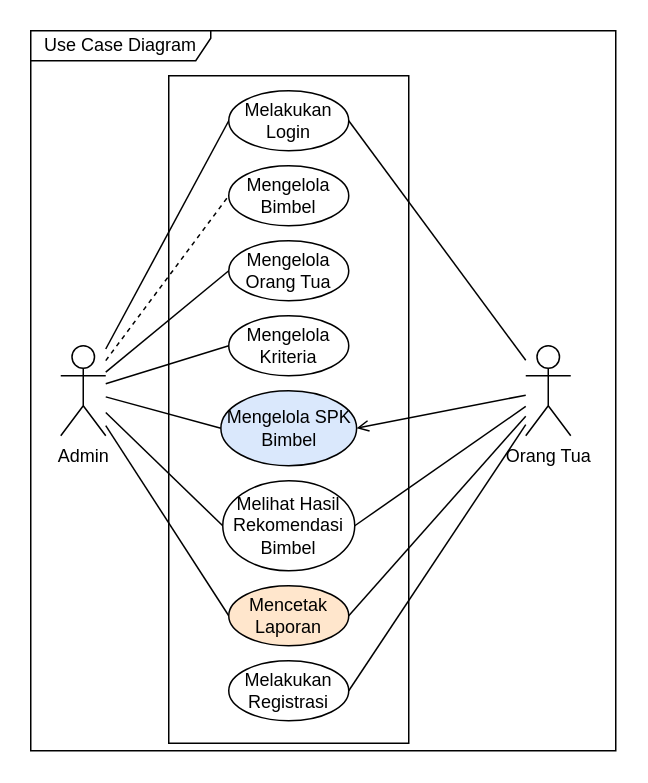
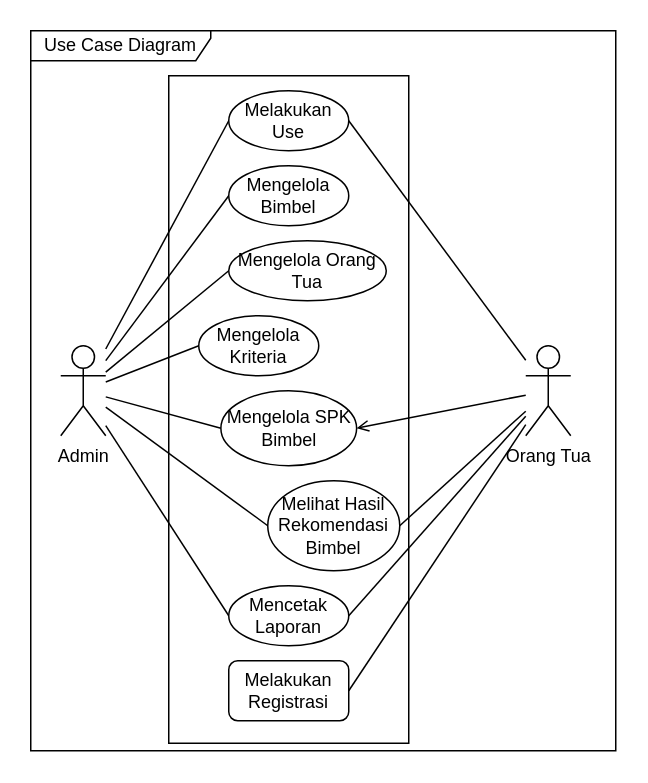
(289, 121) -> (289, 121)
(289, 271) -> (308, 271)
(168, 277) -> (168, 277)
(289, 346) -> (259, 346)
(289, 428) -> (289, 428)
(289, 526) -> (334, 526)
(289, 616) -> (289, 616)
(289, 691) -> (289, 691)
